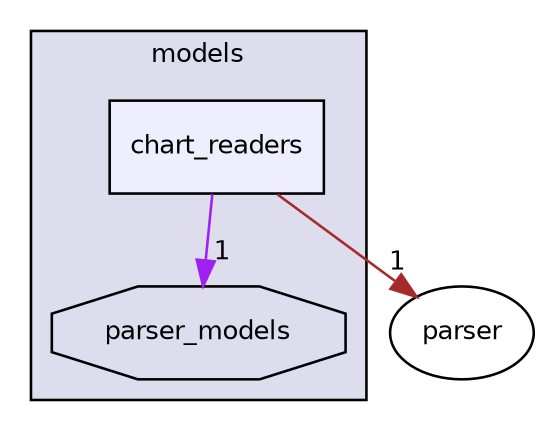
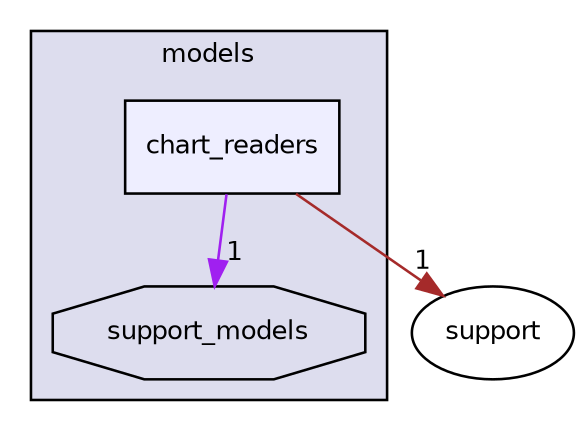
(199, 333) -> (209, 333)
(462, 333) -> (493, 333)
